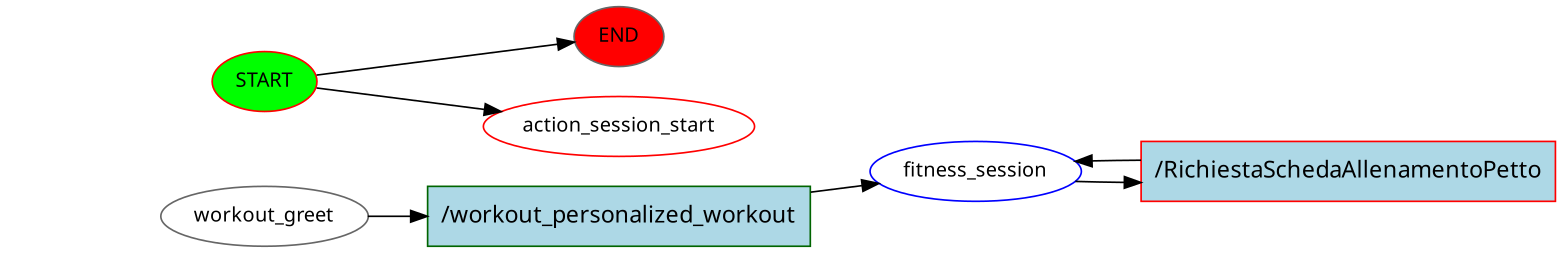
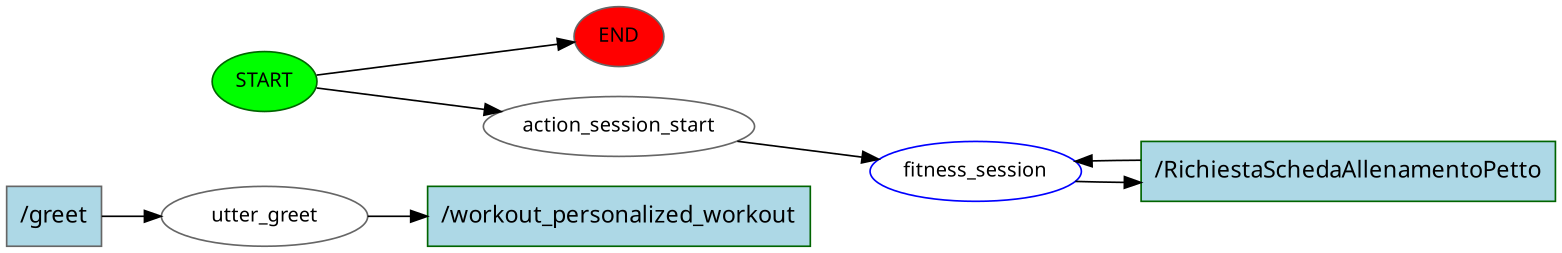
(265, 82) -> (265, 82)
(619, 126) -> (619, 126)
(1348, 171) -> (1348, 171)
(836, 189) -> (800, 149)
none -> (54, 216)
(265, 216) -> (265, 216)
